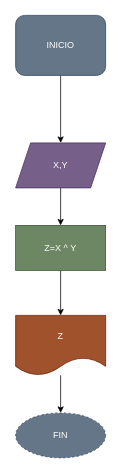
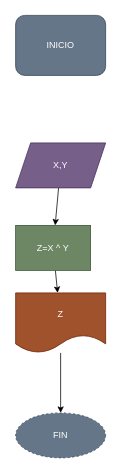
(60, 107) -> none
(60, 248) -> (53, 248)
(60, 345) -> (60, 323)
